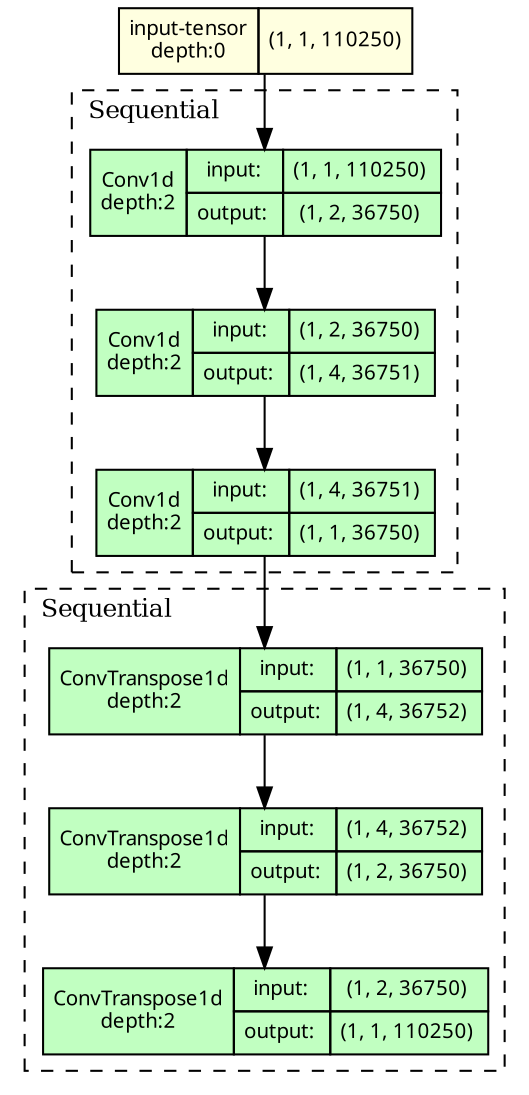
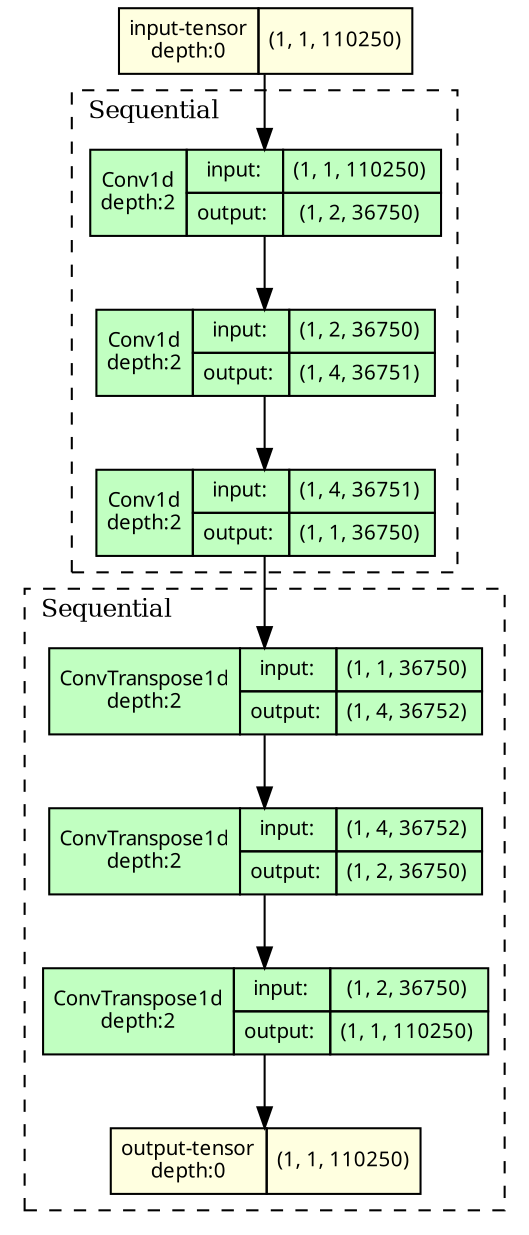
none -> (265, 1161)
